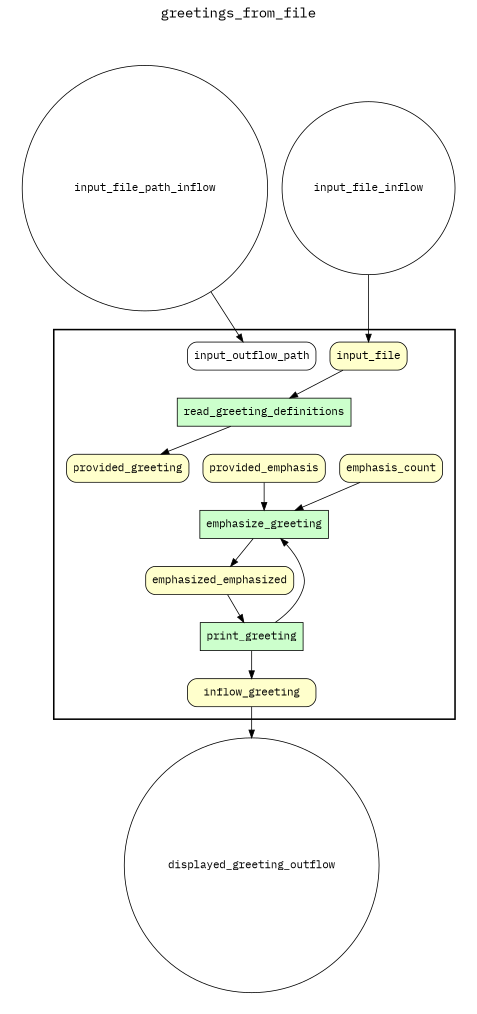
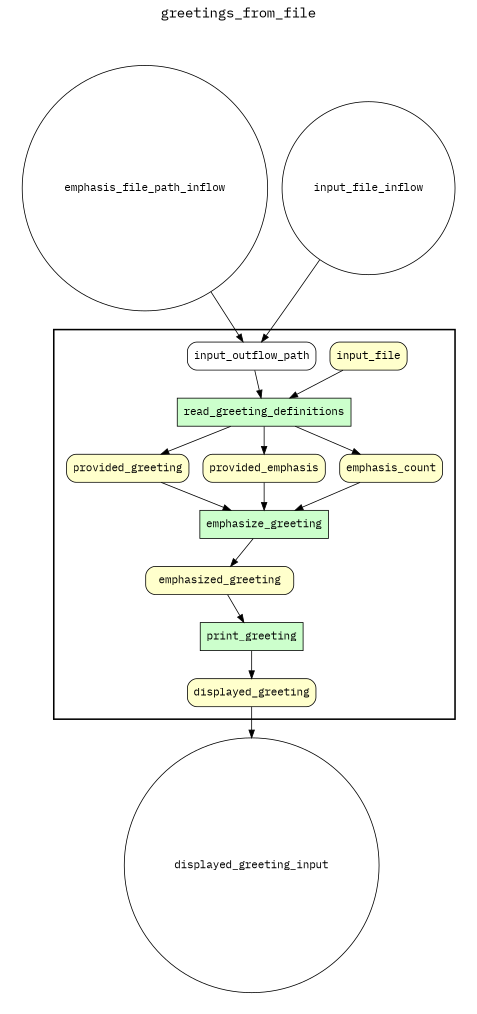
(145, 188) -> (145, 188)
(369, 304) -> (293, 298)
none -> (257, 380)
none -> (264, 436)
none -> (324, 439)
(220, 580) -> (220, 580)
(304, 586) -> (192, 495)
(252, 693) -> (252, 693)
(252, 865) -> (252, 865)
